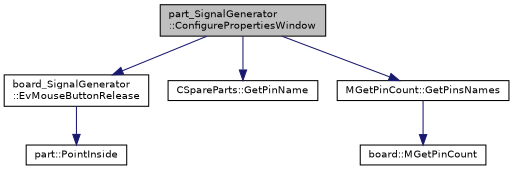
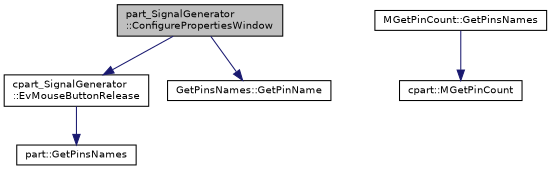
(336, 57) -> none
(76, 91) -> (76, 91)
(243, 91) -> (249, 91)
(76, 155) -> (76, 155)
(423, 155) -> (461, 91)
